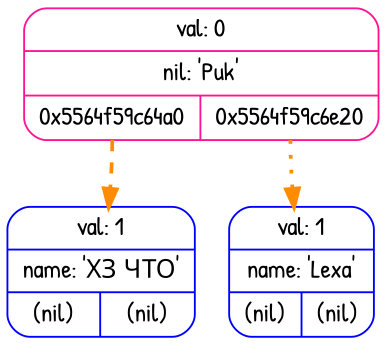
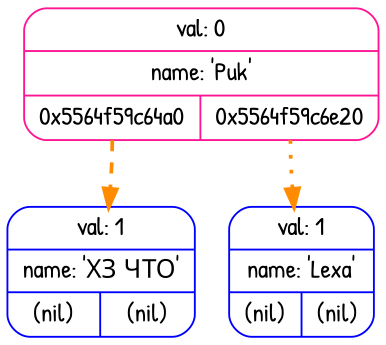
(201, 72) -> (201, 72)
